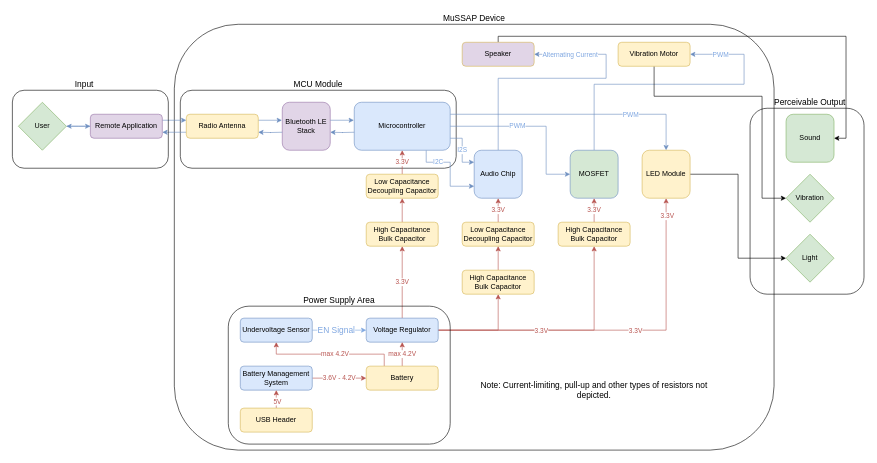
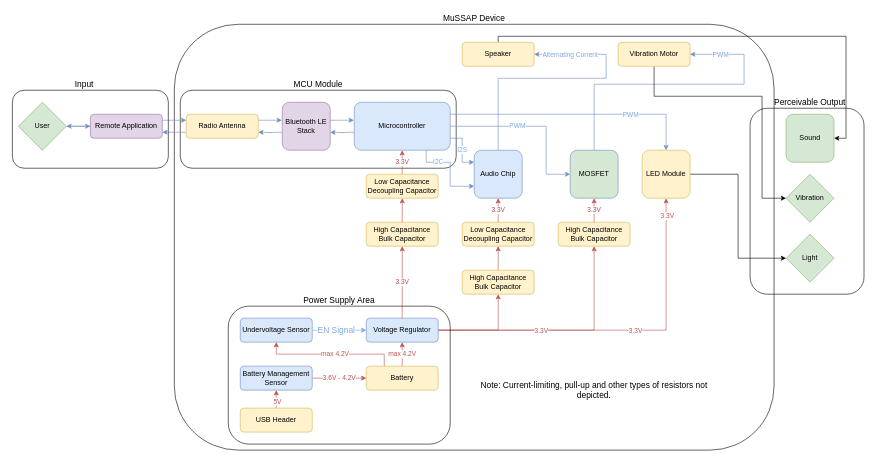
(498, 54) -> (498, 54)
(276, 378) -> (276, 378)
